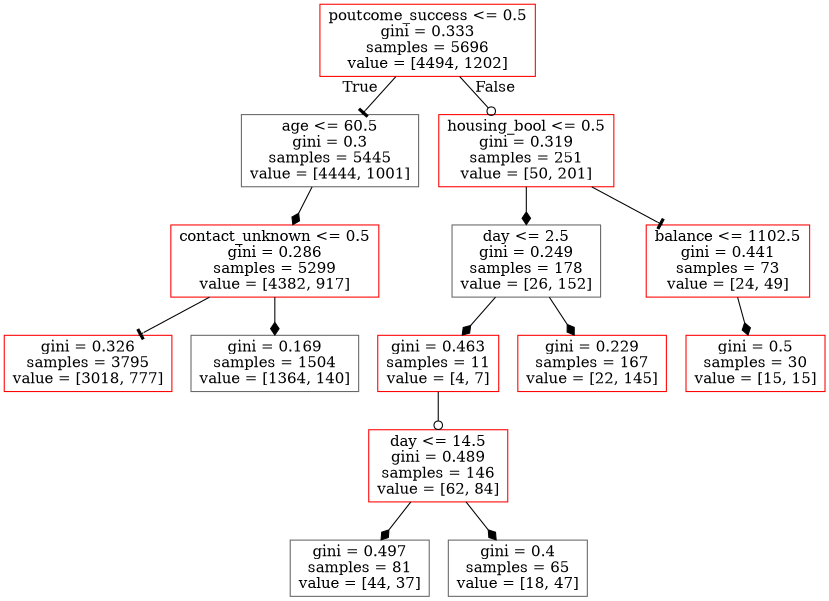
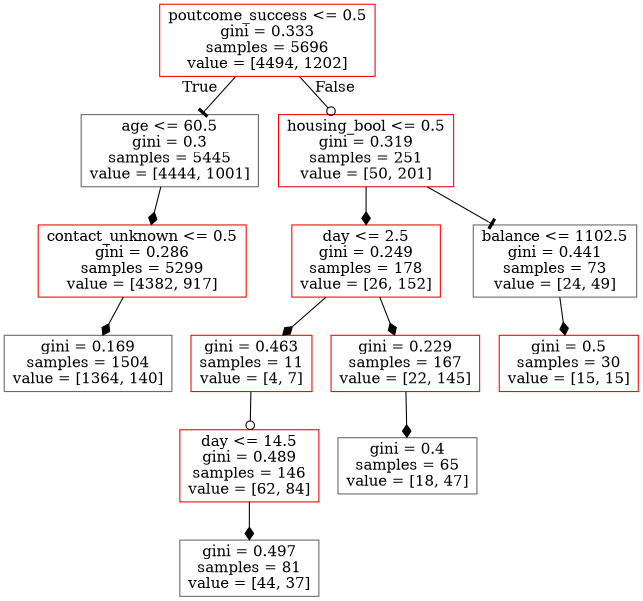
(526, 261) -> (366, 261)
(728, 261) -> (555, 261)
(88, 363) -> none
(477, 516) -> (406, 408)
